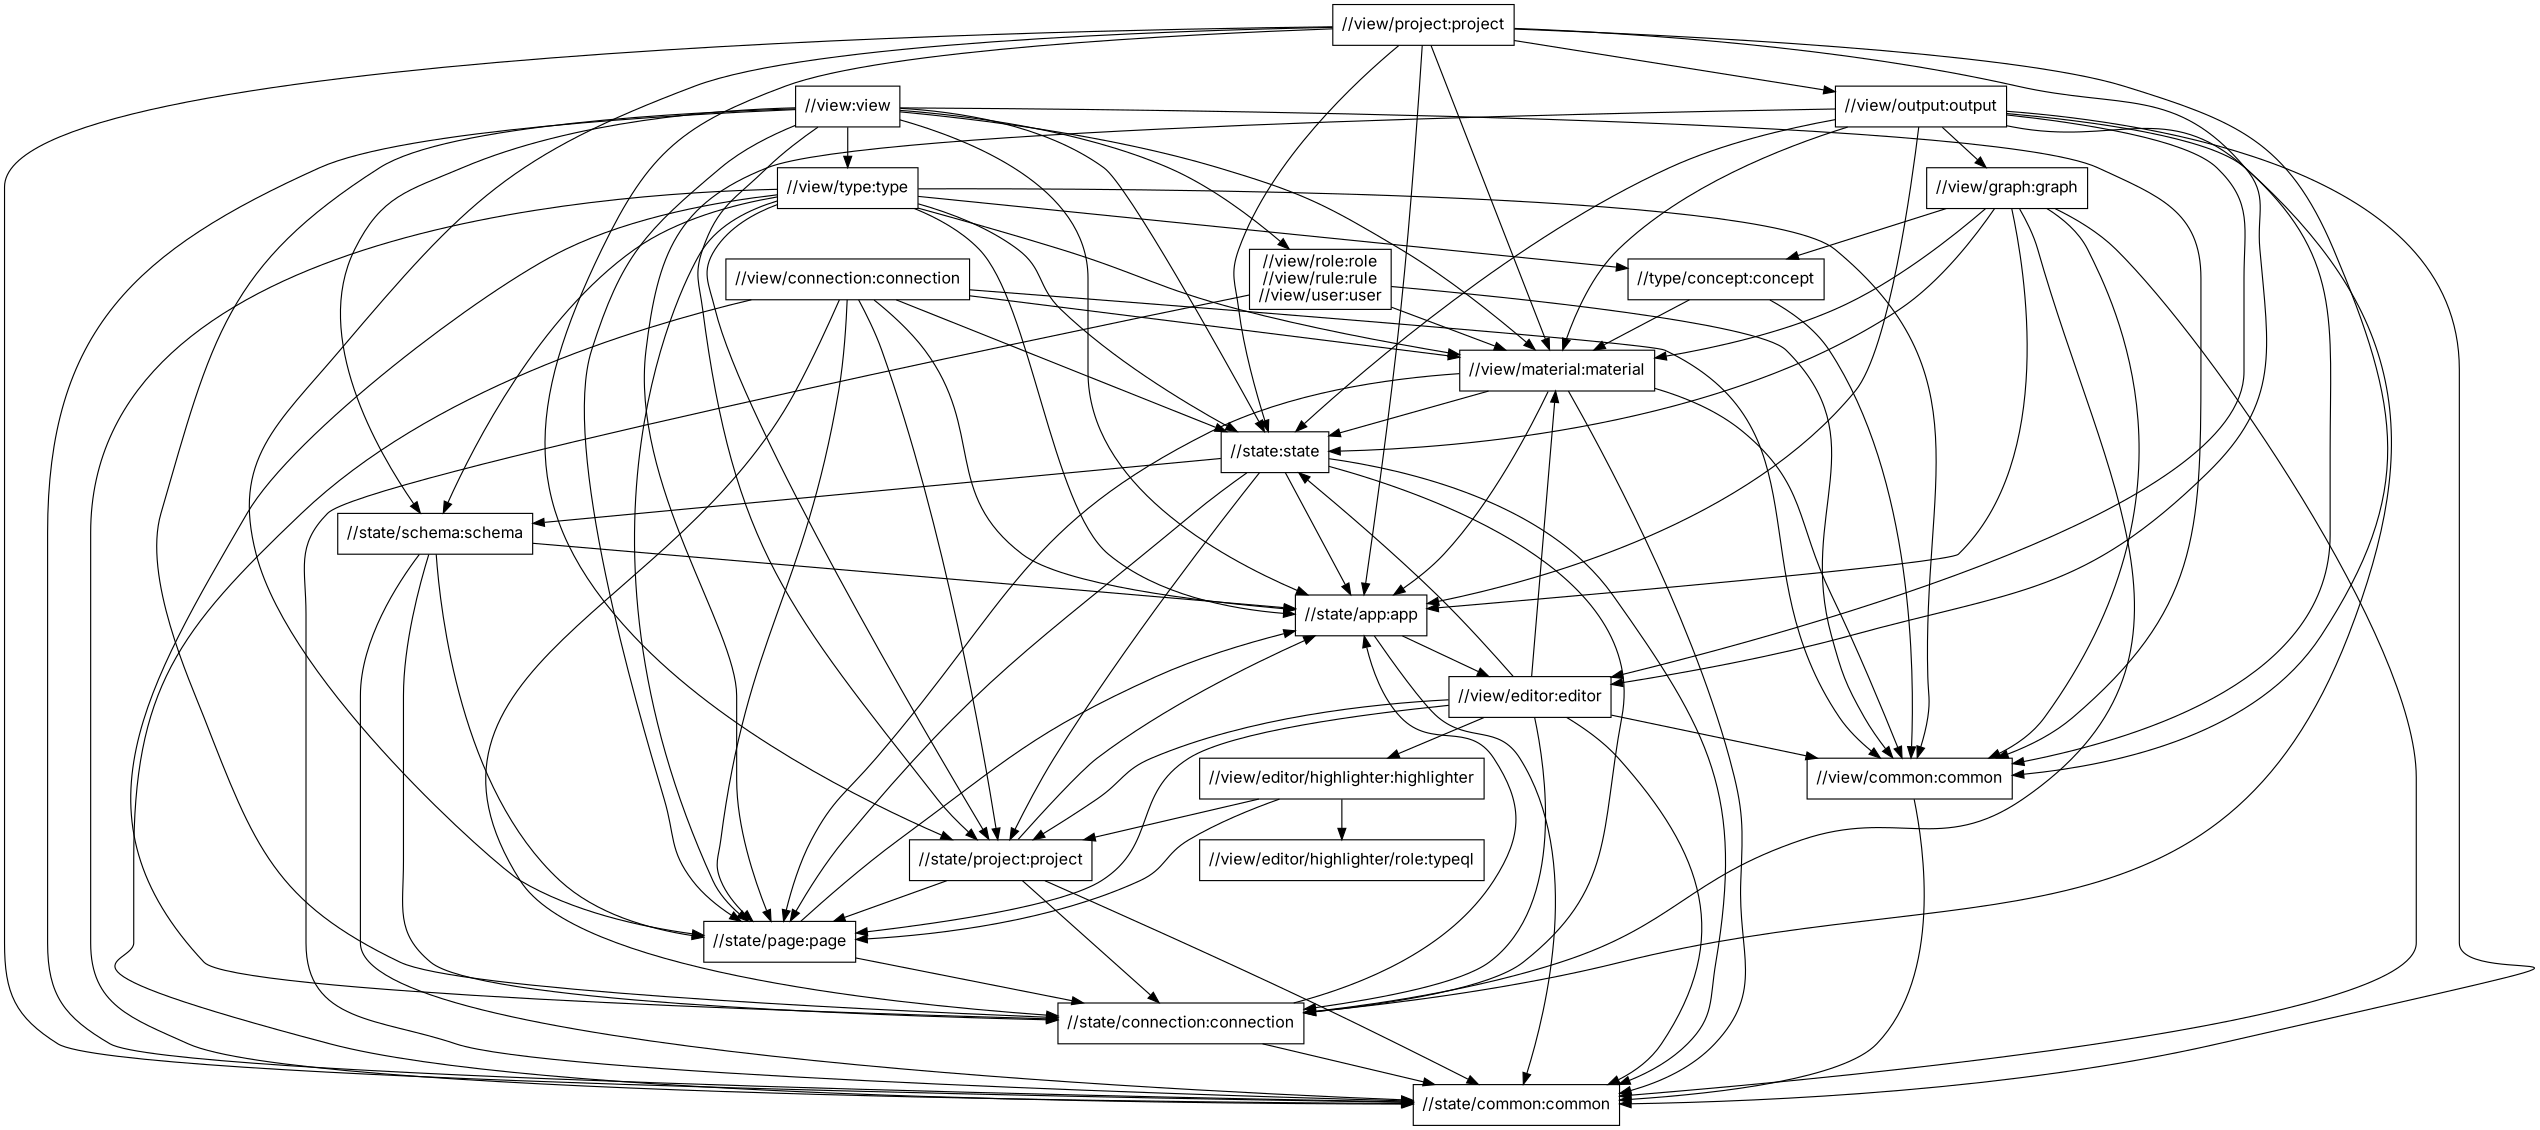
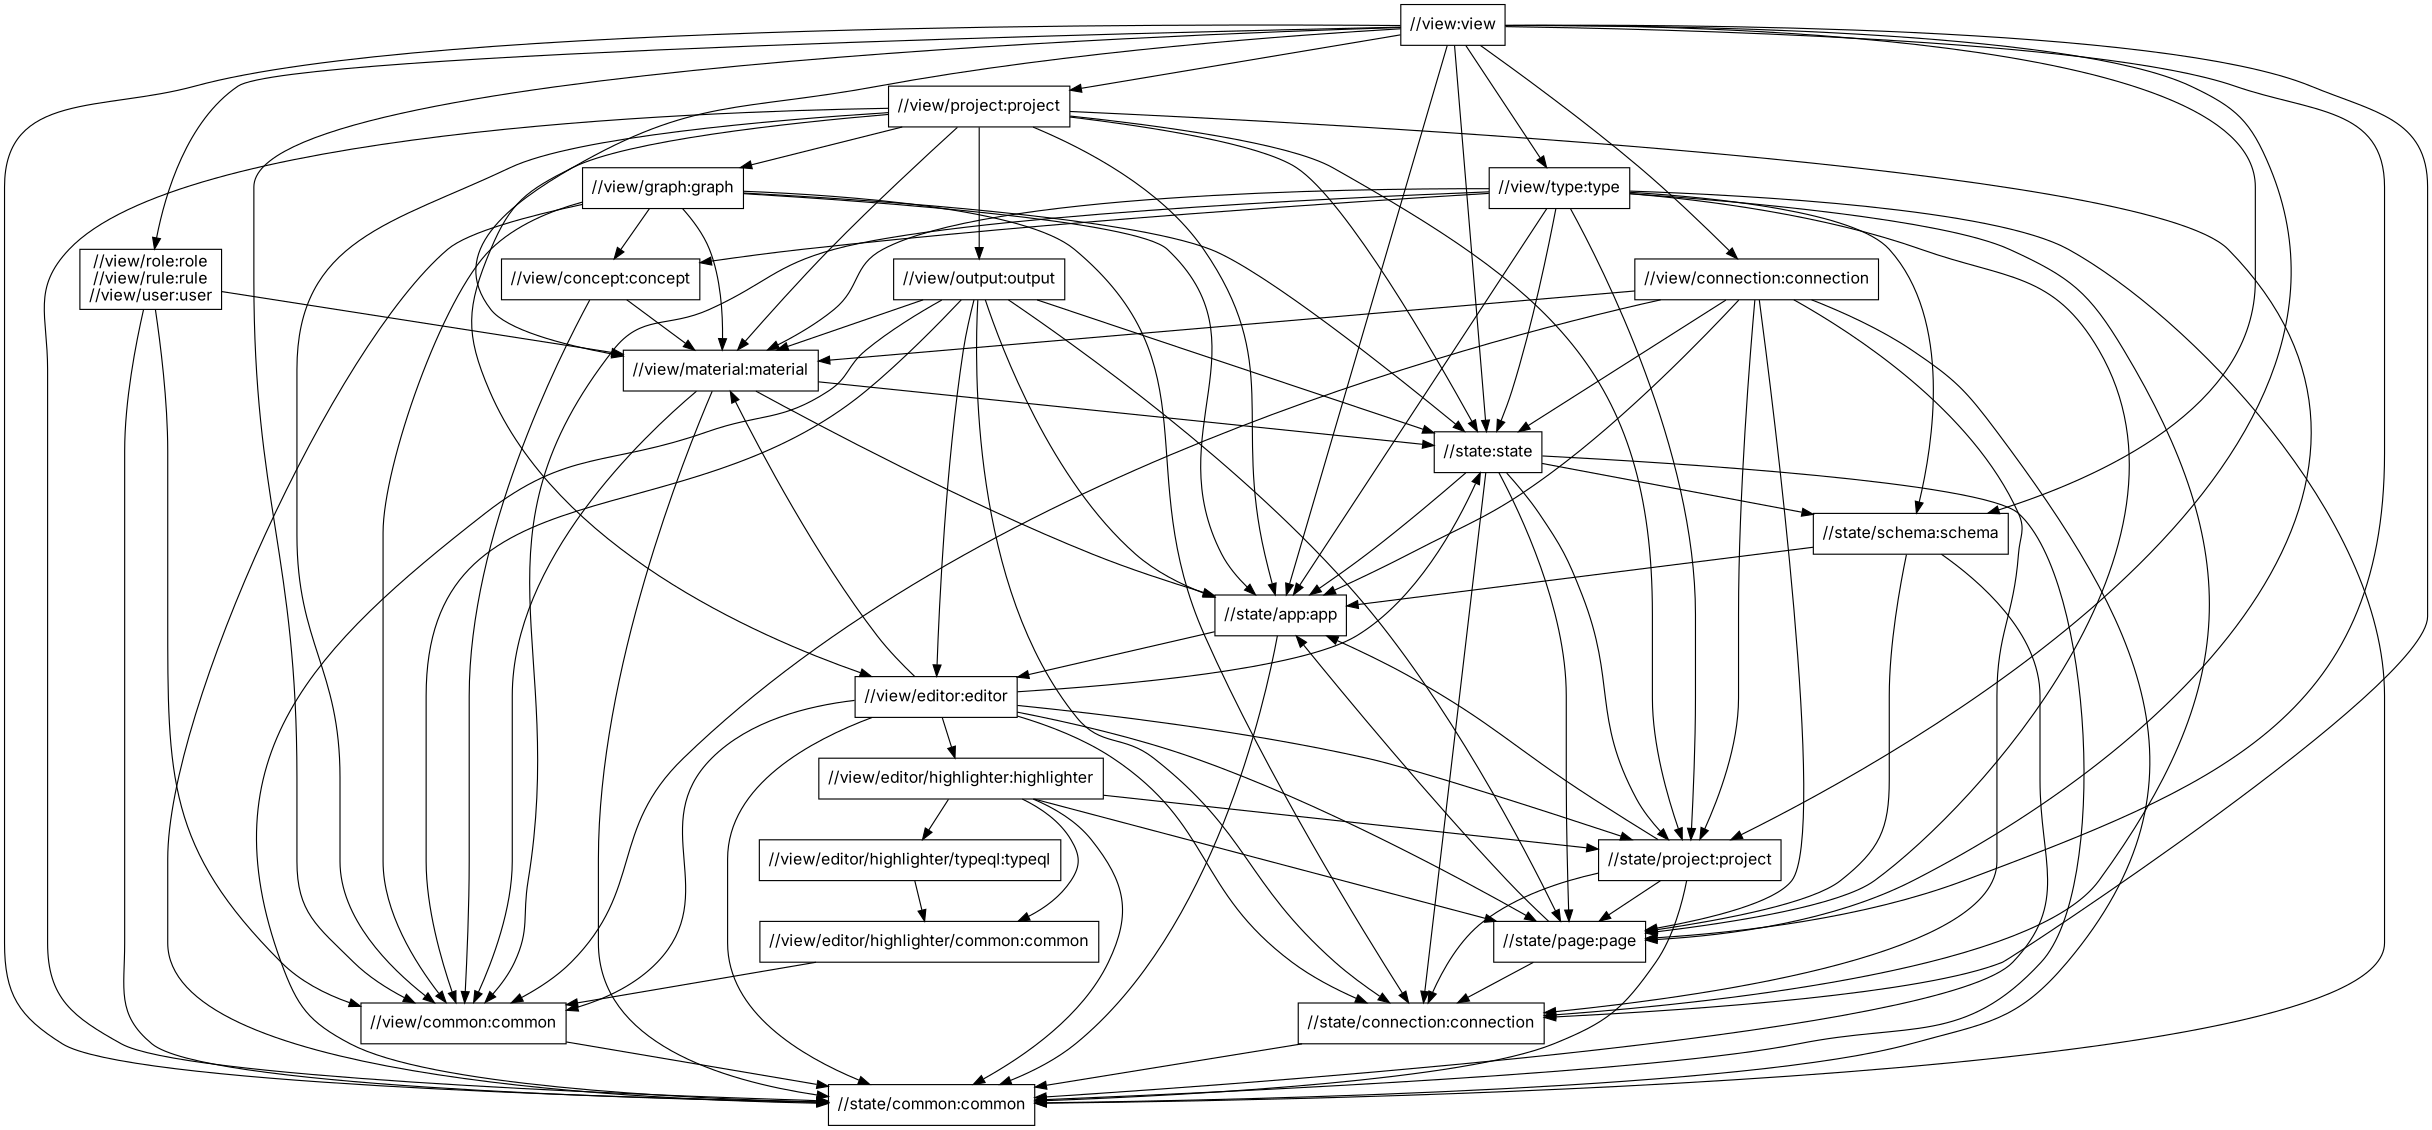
none -> (1241, 62)
(1951, 135) -> (827, 146)
none -> (1603, 137)
(1726, 279) -> (601, 279)
(1049, 544) -> none
(1511, 847) -> none
(1342, 860) -> (910, 860)
none -> (929, 942)
none -> (1115, 948)
(428, 960) -> none
